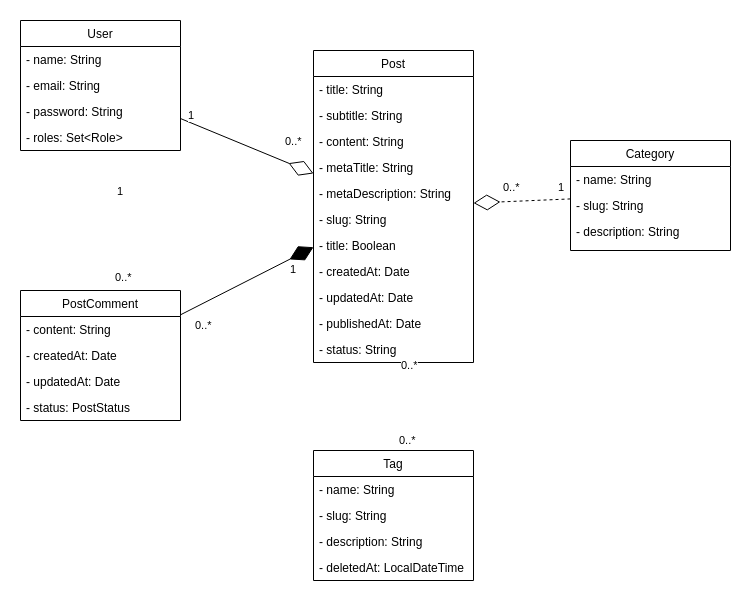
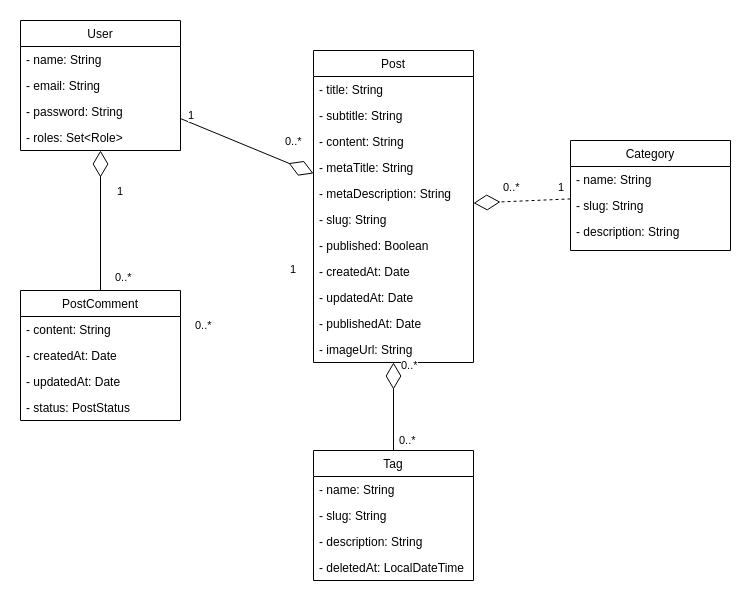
none -> (101, 233)
(363, 246) -> (377, 246)
(235, 287) -> none
(367, 350) -> (370, 350)
none -> (394, 419)
